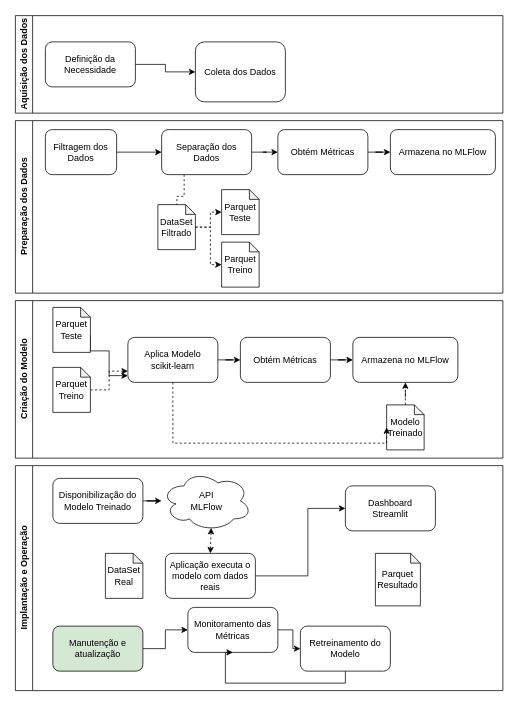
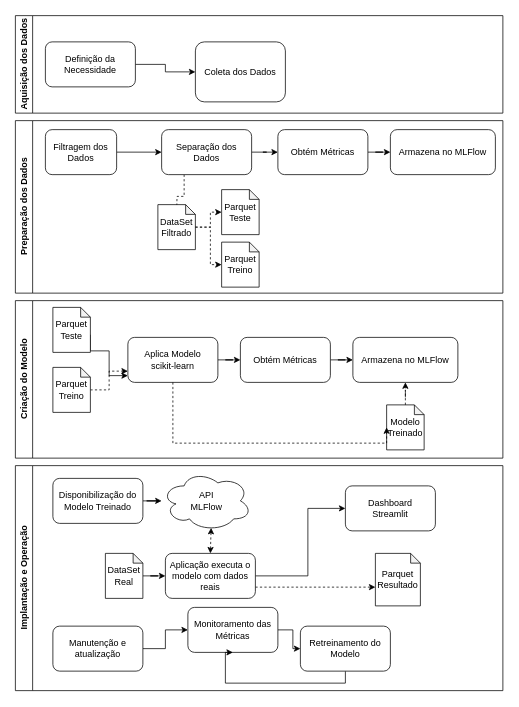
none -> (155, 576)
none -> (369, 587)
(98, 648) -> (98, 648)
